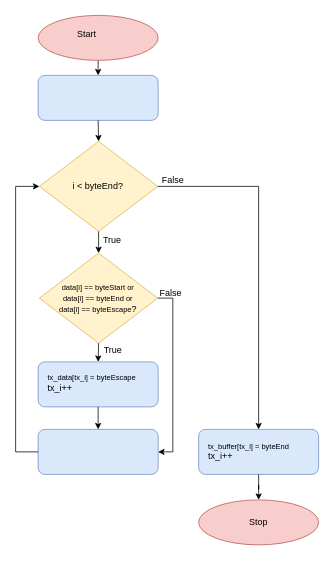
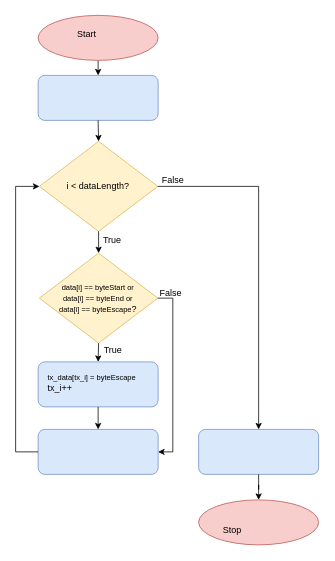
(98, 186) -> (98, 186)
(257, 452) -> none
(258, 522) -> (232, 530)
